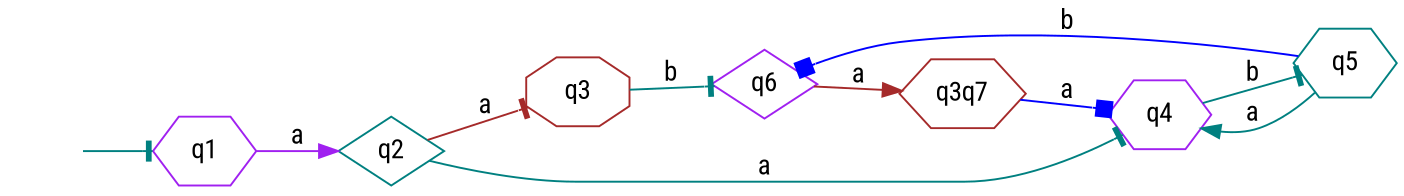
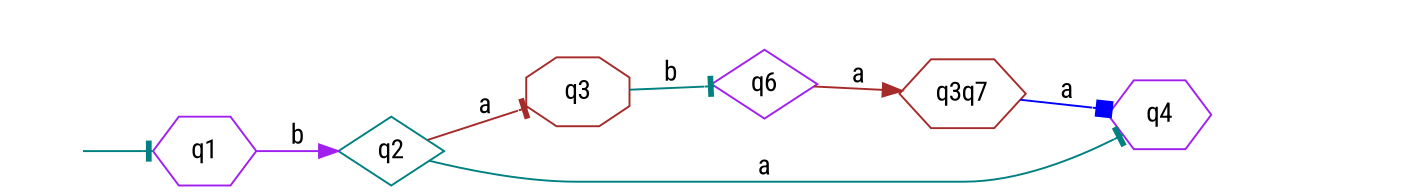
(1345, 63) -> none
(297, 137) -> (297, 137)
